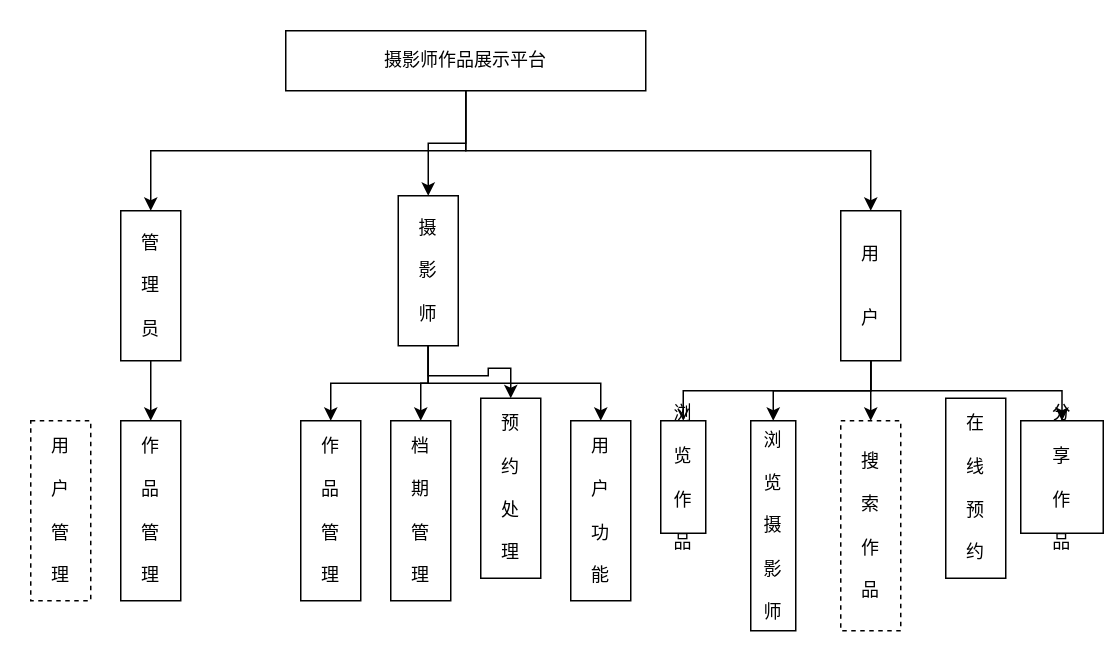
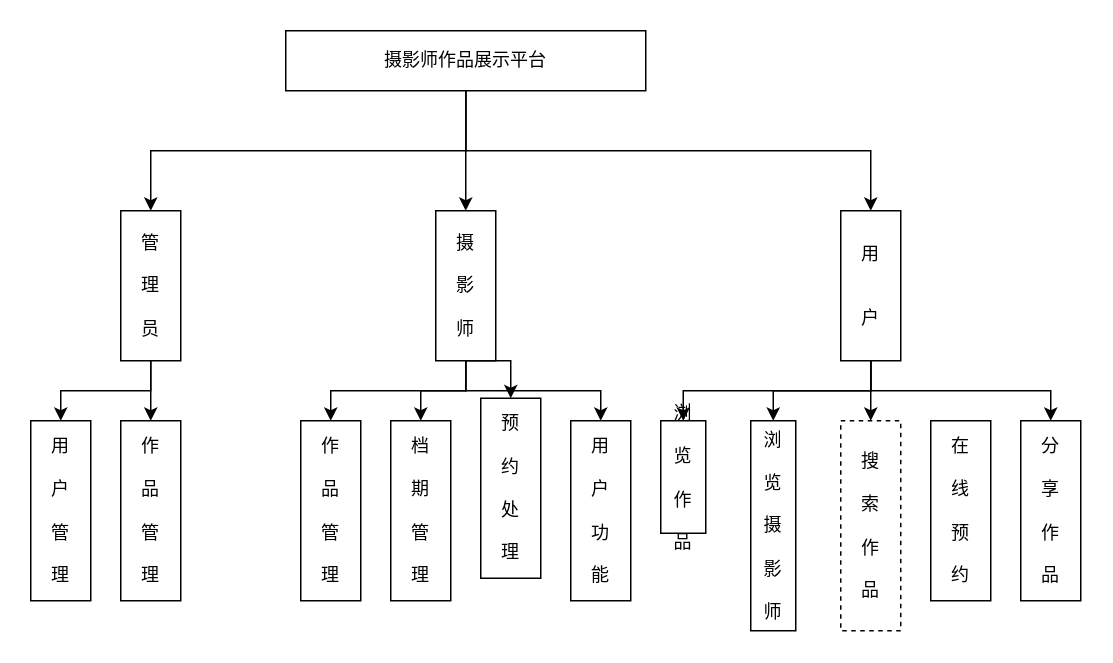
(428, 271) -> (466, 286)
none -> (95, 391)
(683, 411) -> (683, 409)
(1062, 477) -> (1051, 511)
(976, 488) -> (961, 511)
(61, 511) -> (61, 511)
